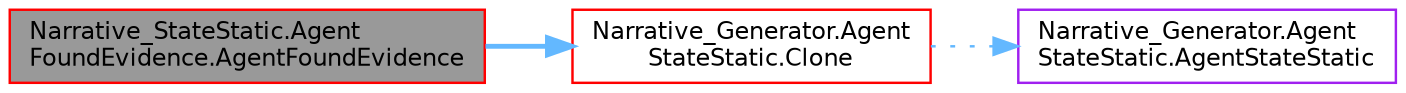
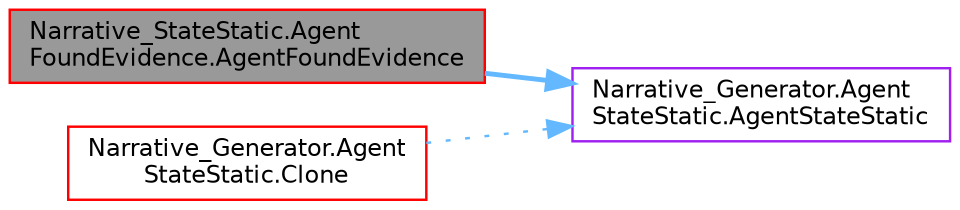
(516, 46) -> (516, 77)
